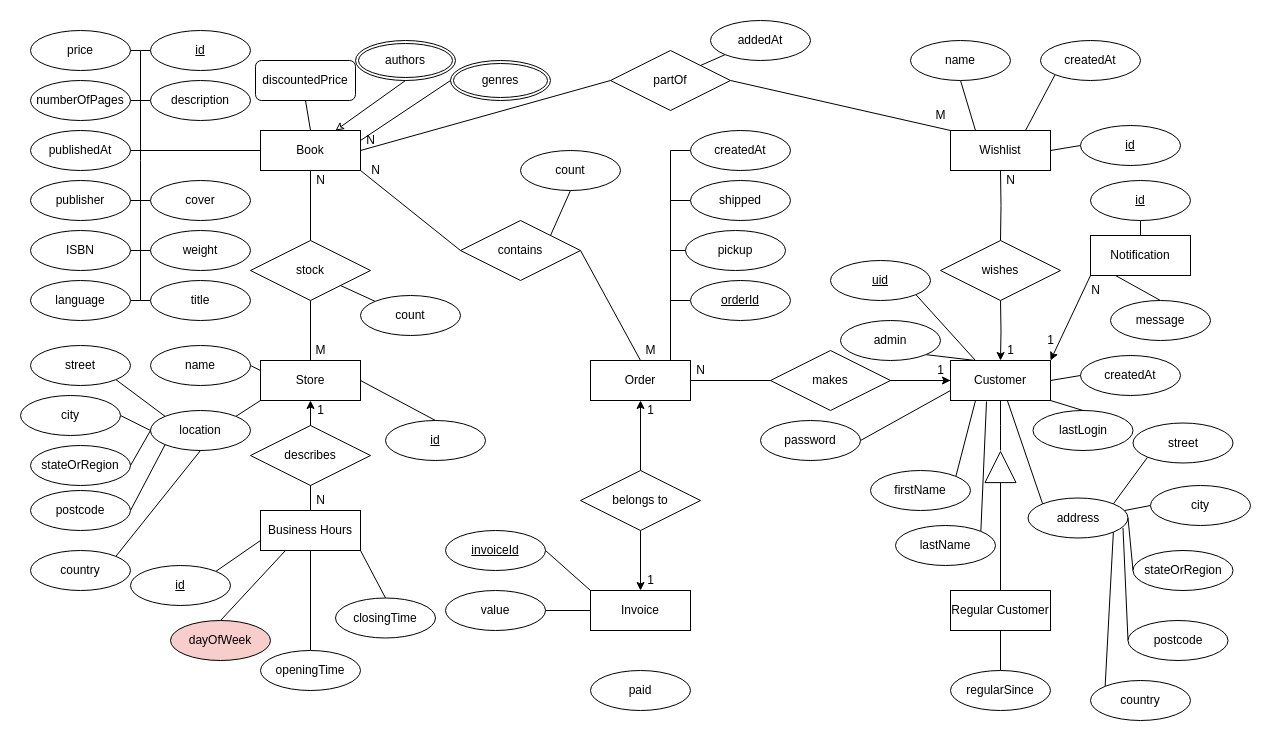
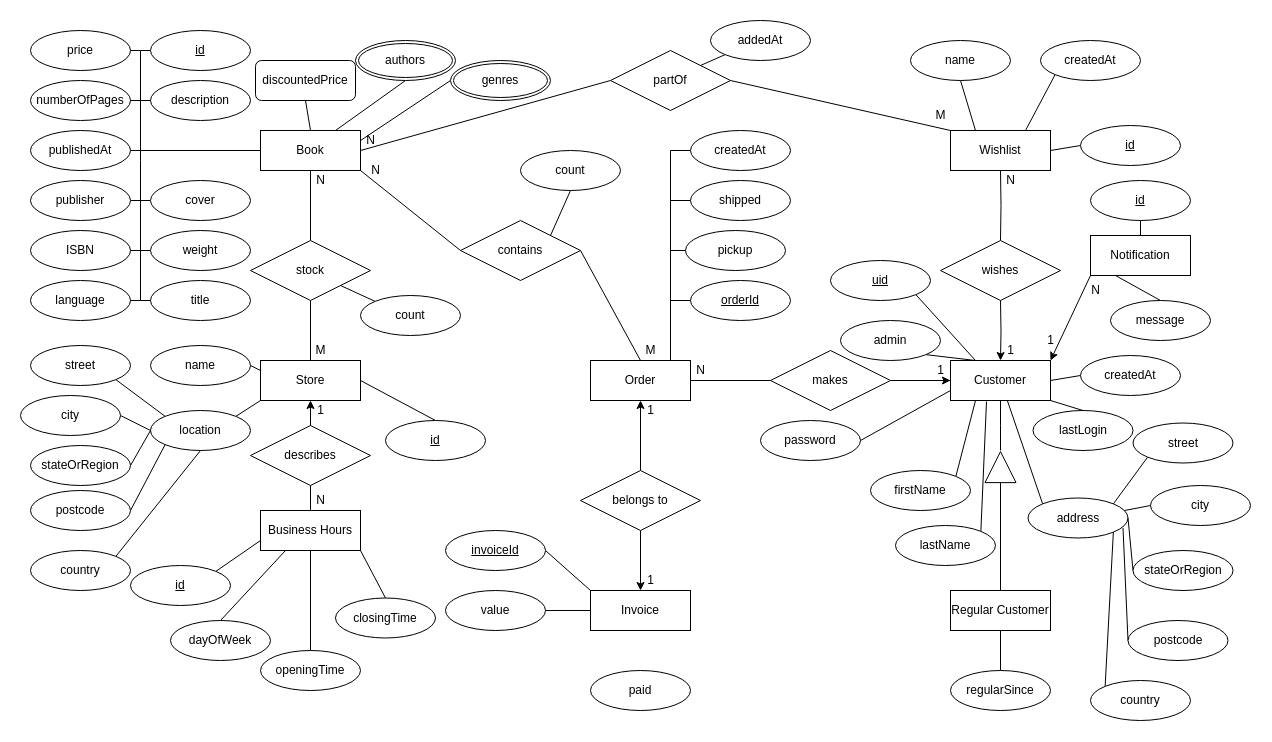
(342, 126) -> (340, 128)
(221, 641) -> (221, 641)
